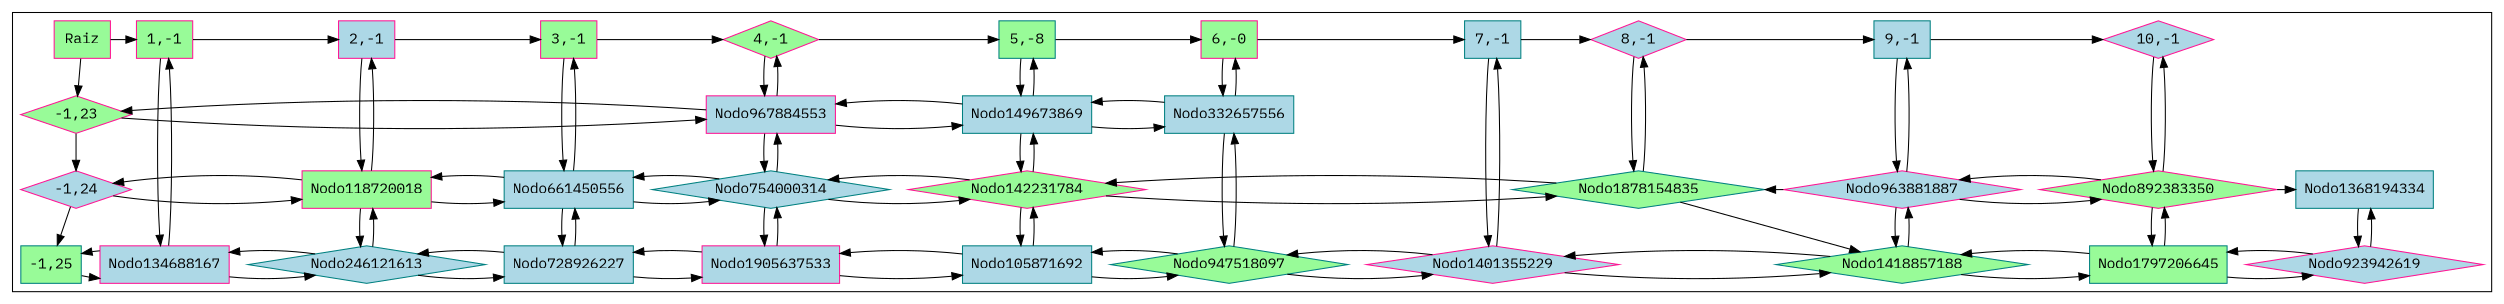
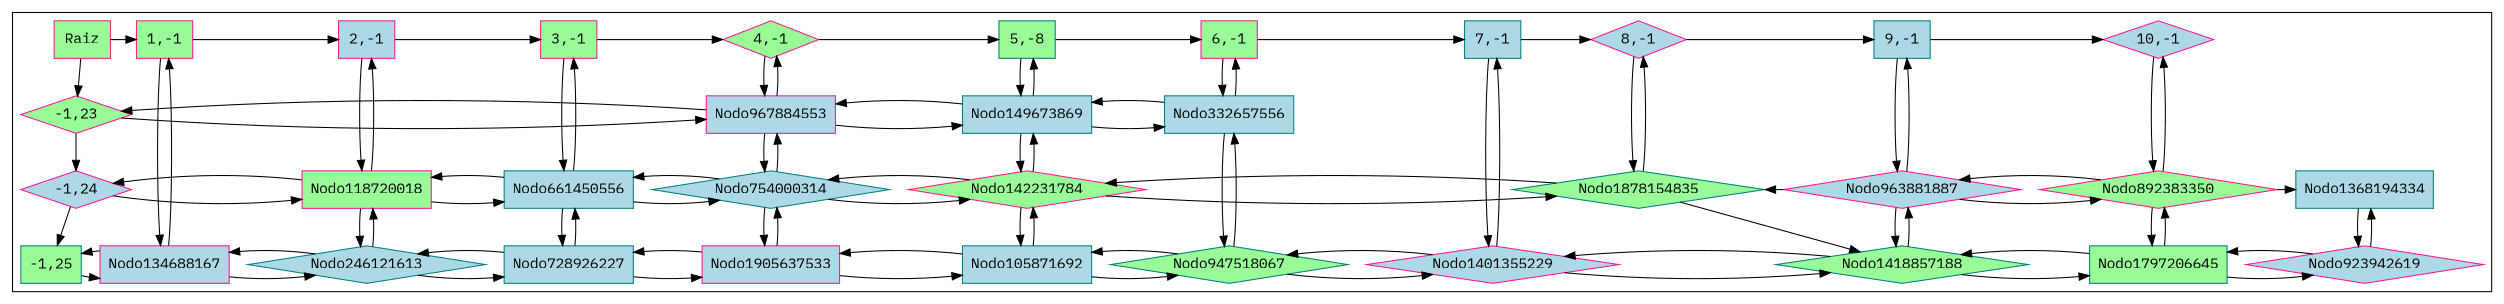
(1229, 40) -> (1229, 40)
(1229, 265) -> (1229, 265)
